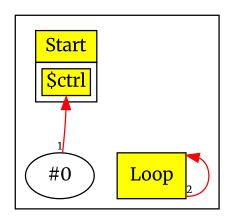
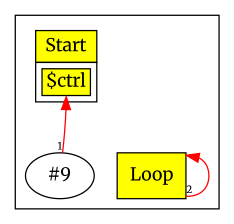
(60, 176) -> (60, 176)
